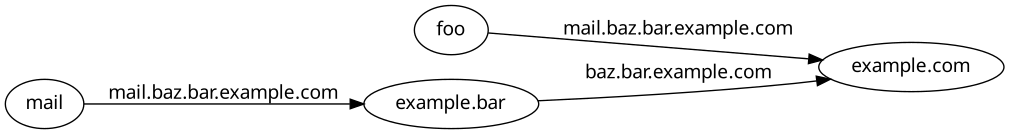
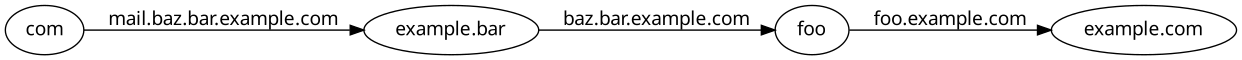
(679, 29) -> (950, 20)
(677, 93) -> (650, 30)
(45, 104) -> (45, 30)
